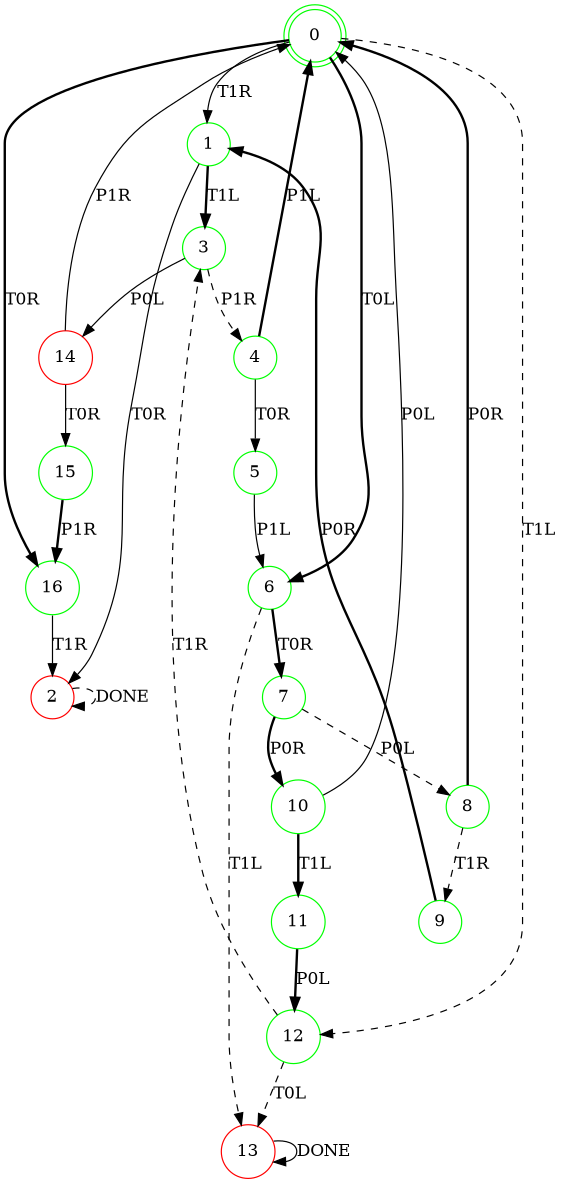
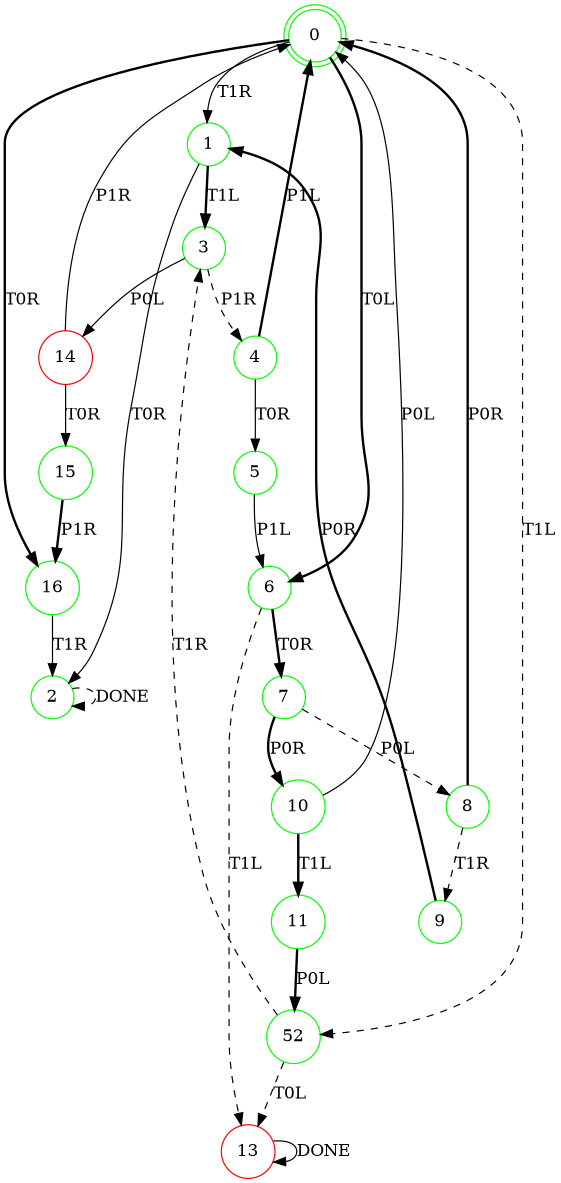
(52, 697) -> (52, 697)
(293, 1037) -> (293, 1037)
